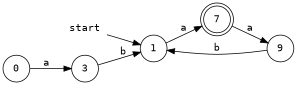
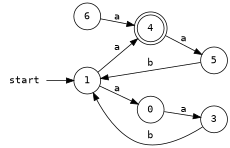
none -> (87, 16)
(217, 19) -> (151, 28)
(280, 48) -> (214, 60)
none -> (115, 93)
